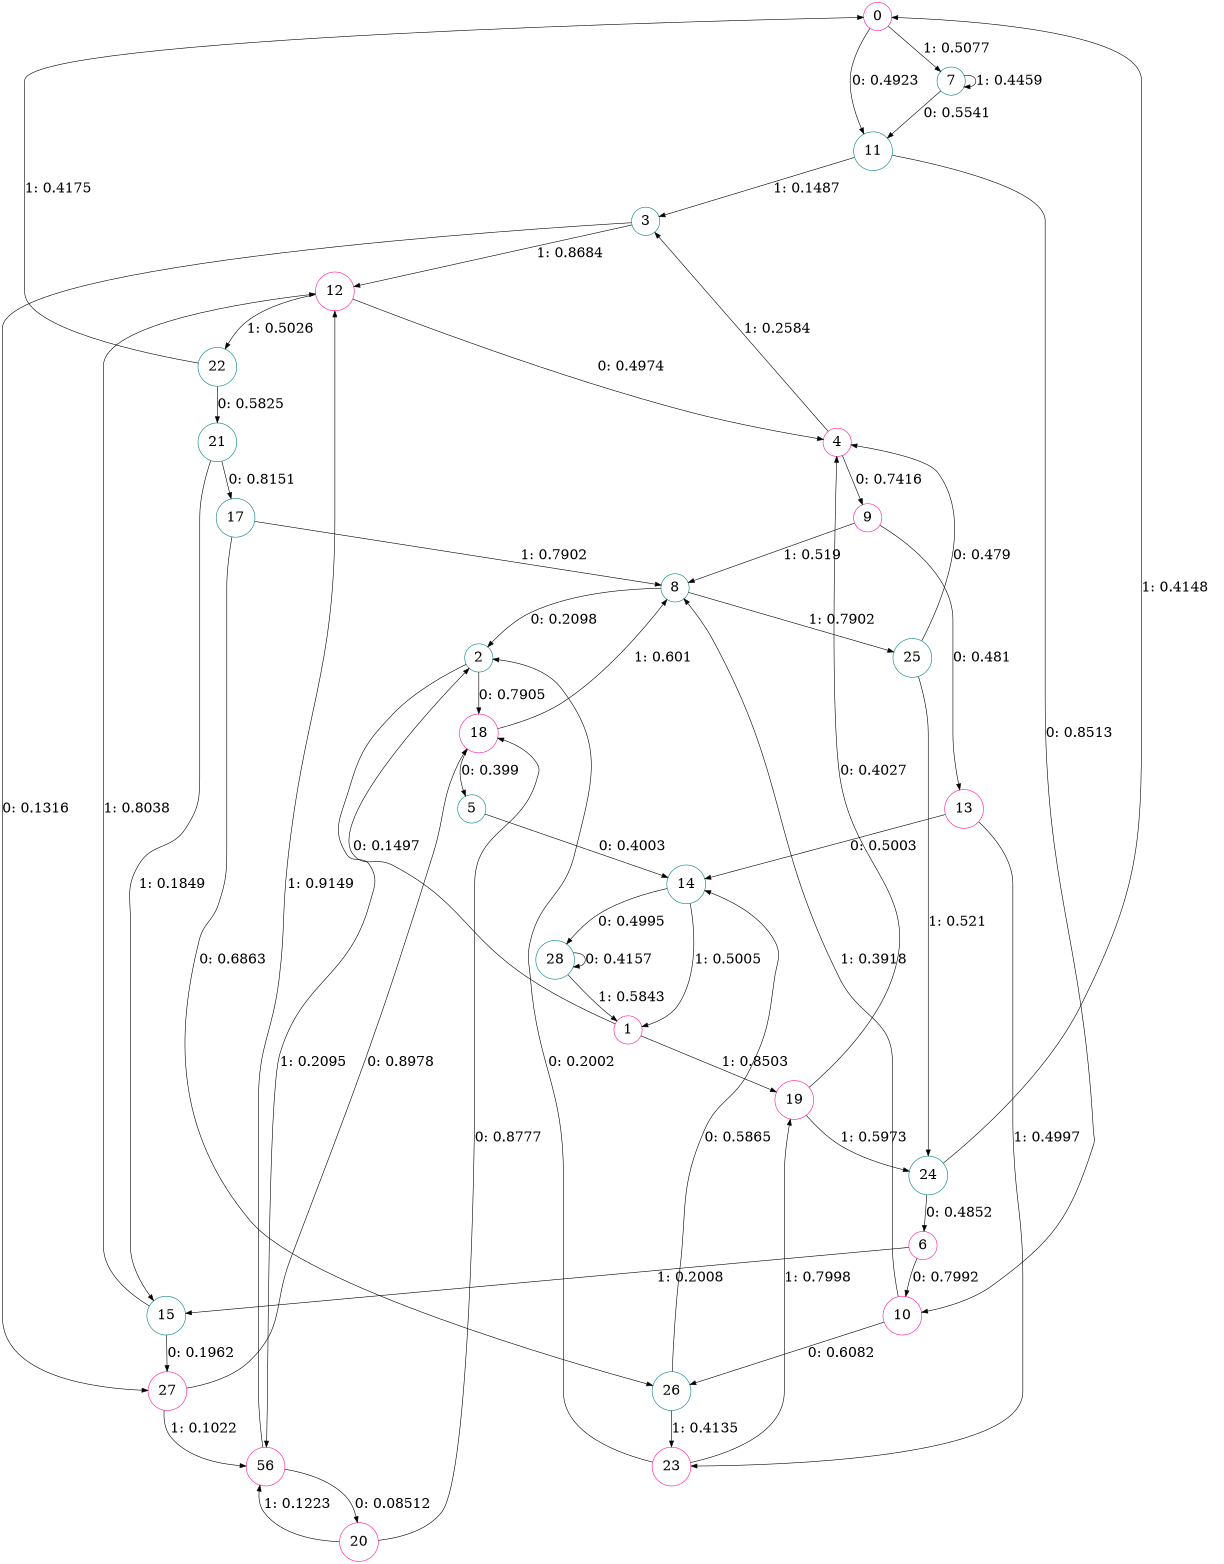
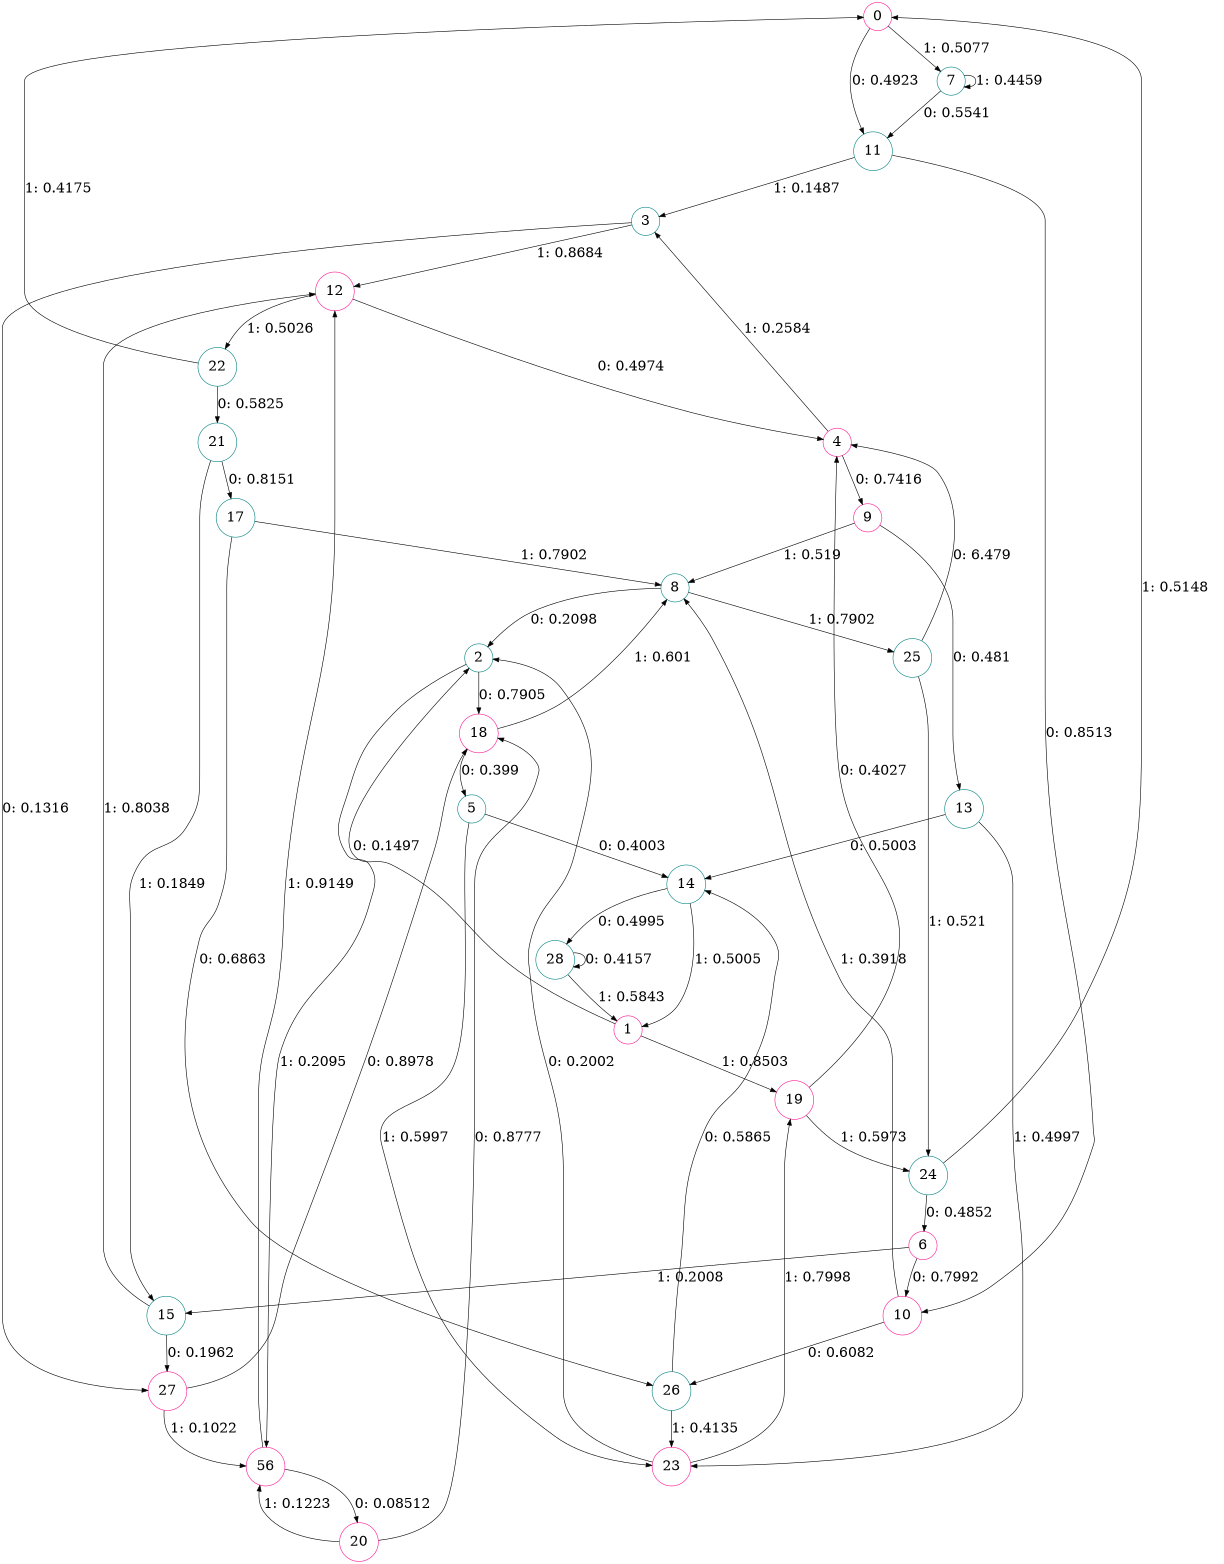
(991, 556) -> (991, 556)
(1181, 588) -> (1181, 588)
(964, 809) -> (964, 809)
none -> (393, 1187)
